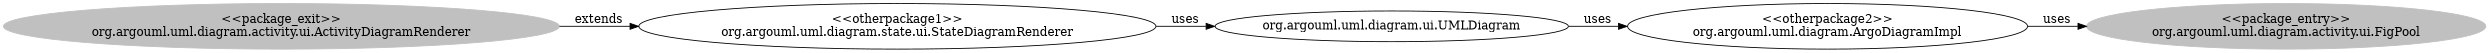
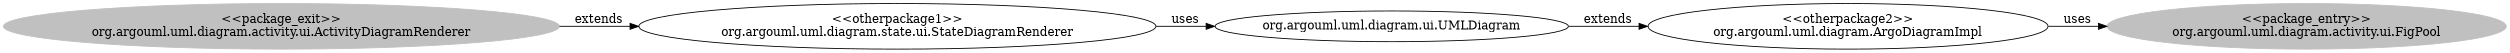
(1598, 20) -> (1608, 20)
